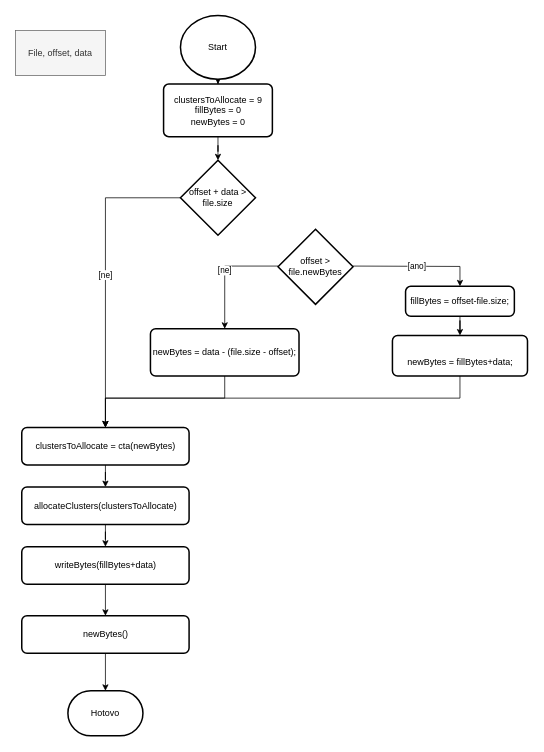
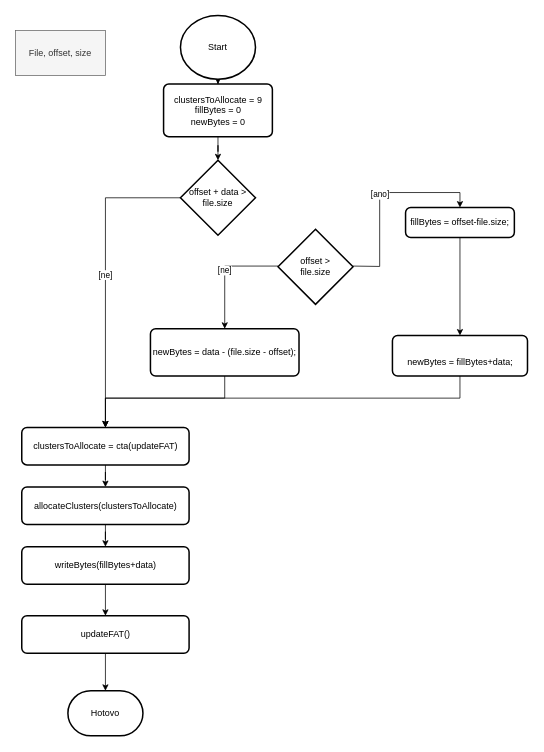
(60, 53) -> (60, 53)
(315, 267) -> (315, 267)
(460, 301) -> (460, 222)
(106, 446) -> (106, 446)
(106, 634) -> (106, 634)
